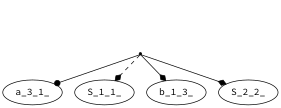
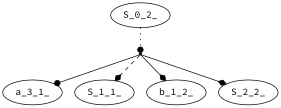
none -> (140, 15)
(176, 92) -> (176, 92)
